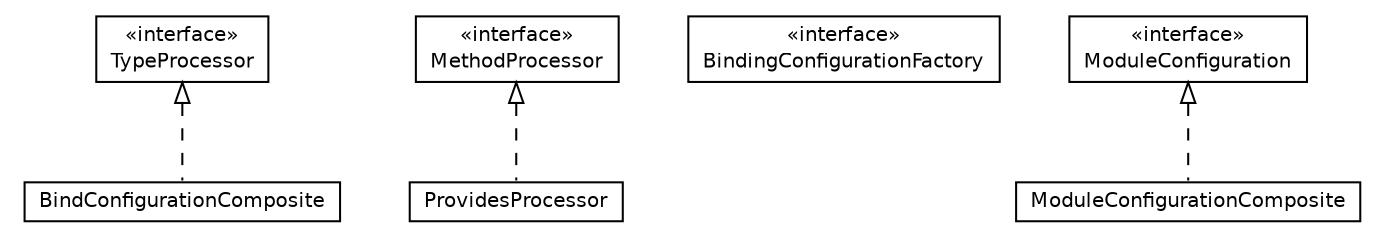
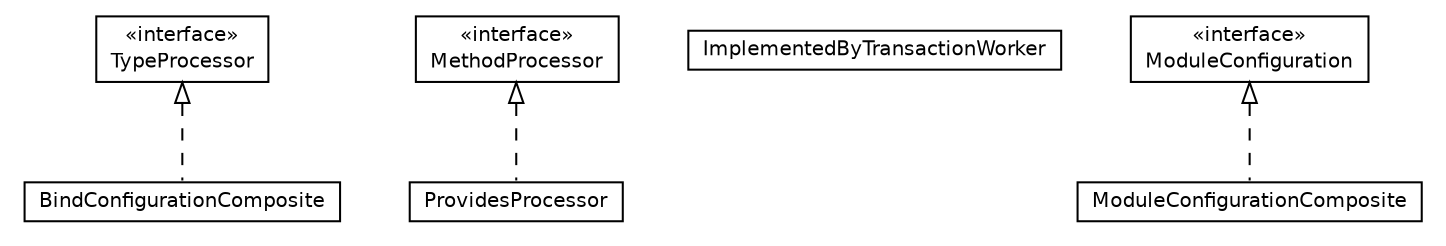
(844, 49) -> none
none -> (875, 49)
